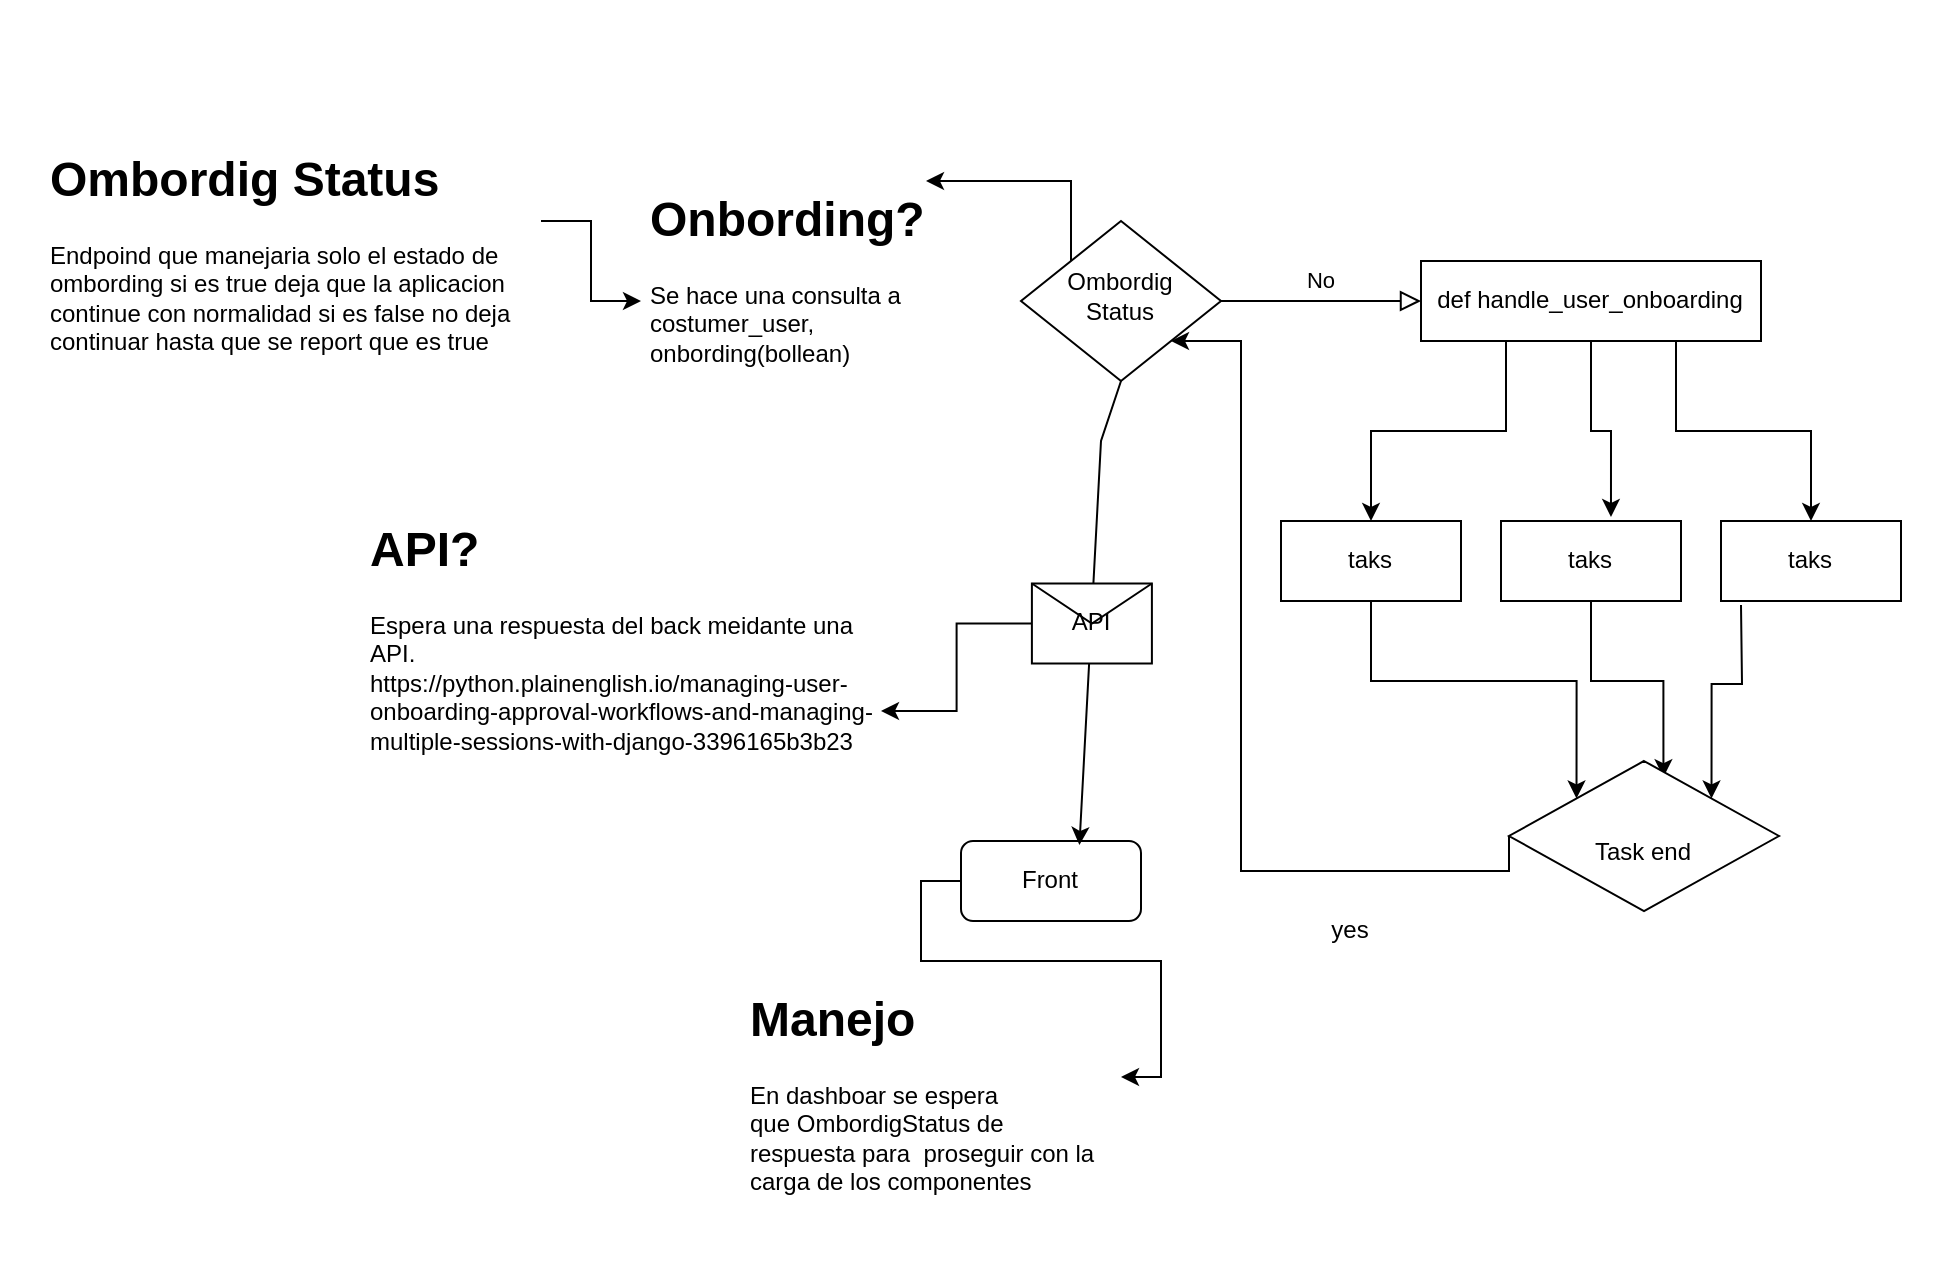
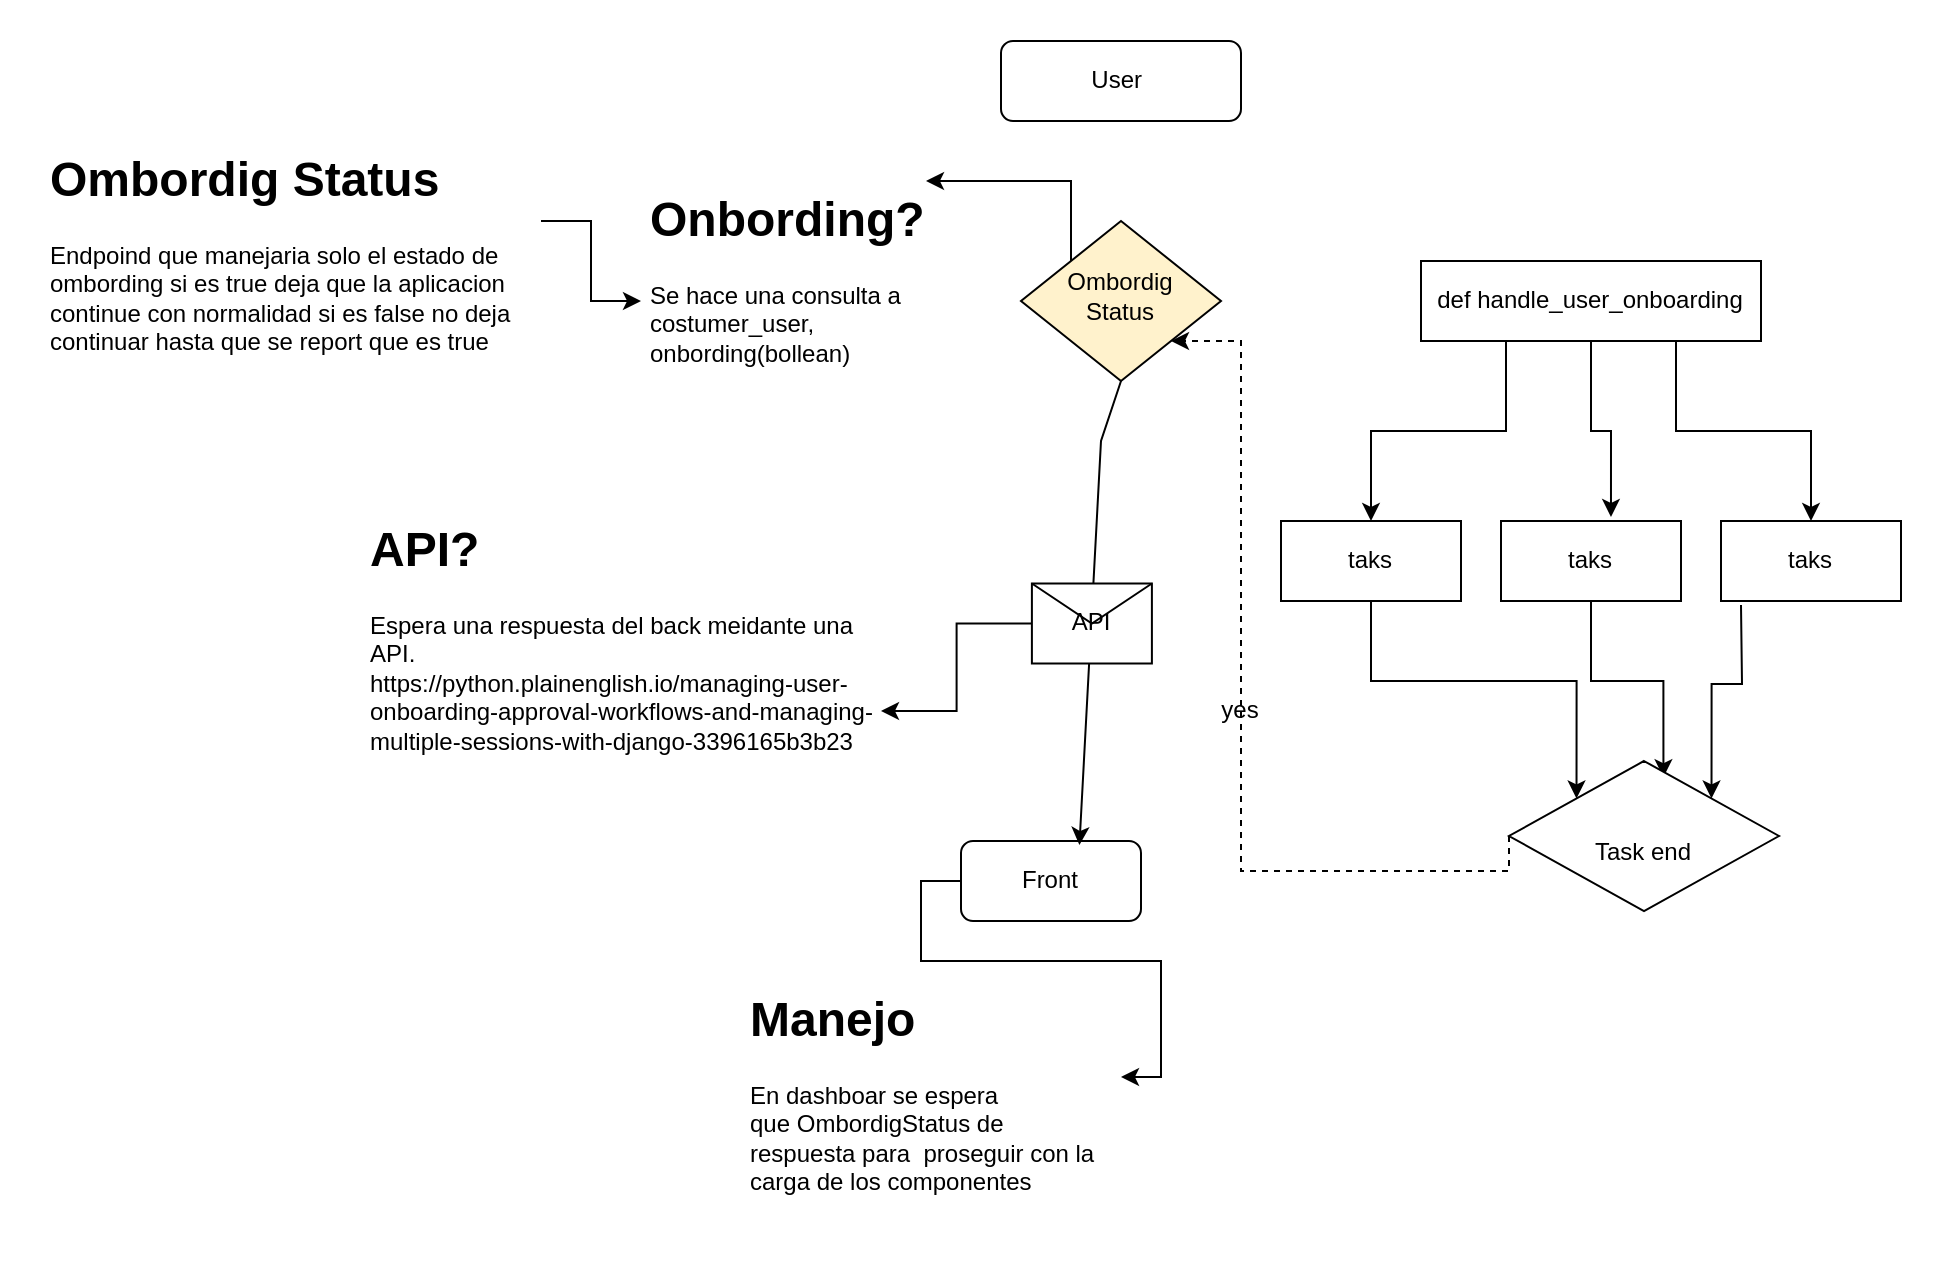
none -> (1121, 81)
(1121, 301) -> (1121, 301)
(1310, 301) -> none
(1241, 728) -> (1241, 728)
(1351, 931) -> (1241, 711)
